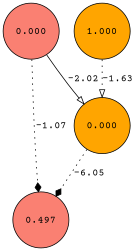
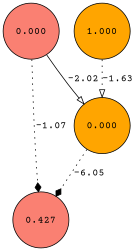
(41, 220) -> (41, 220)
